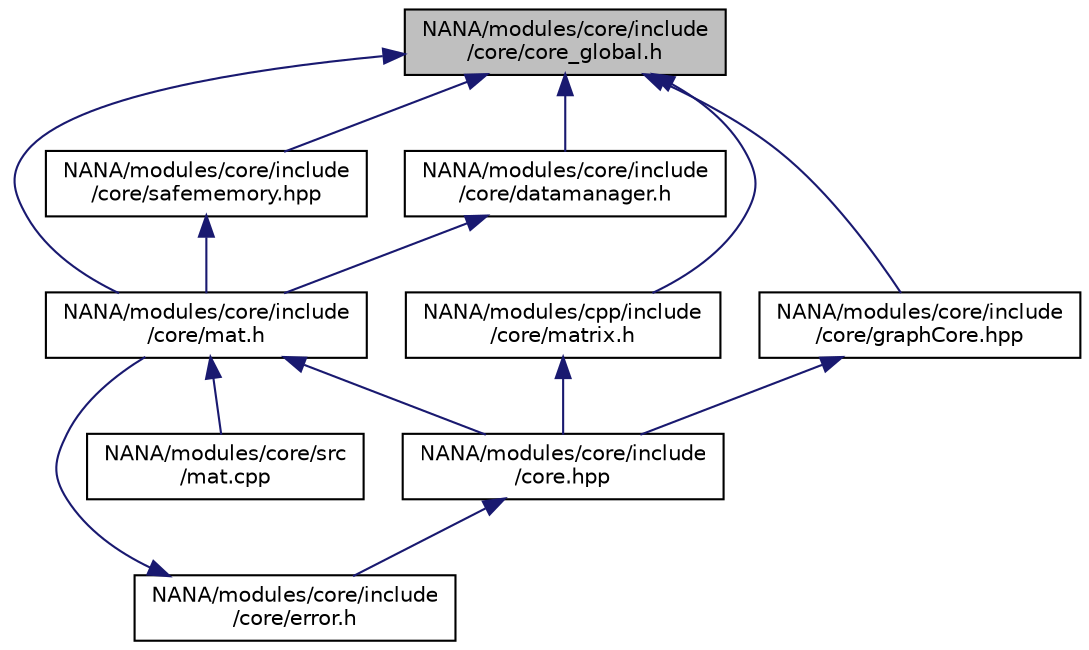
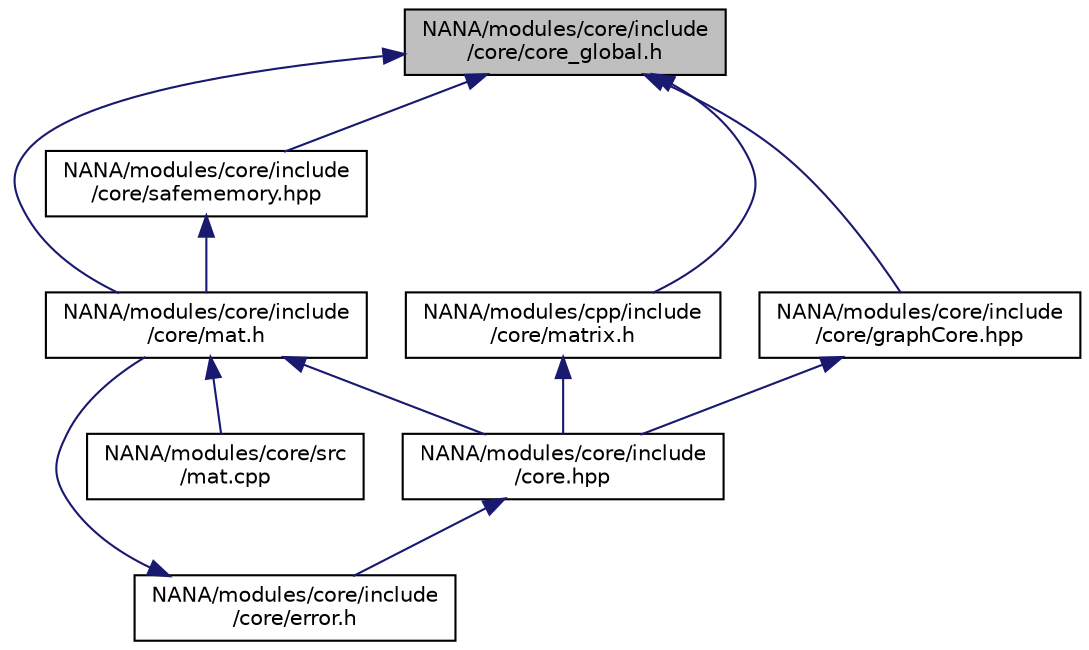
(565, 184) -> none
